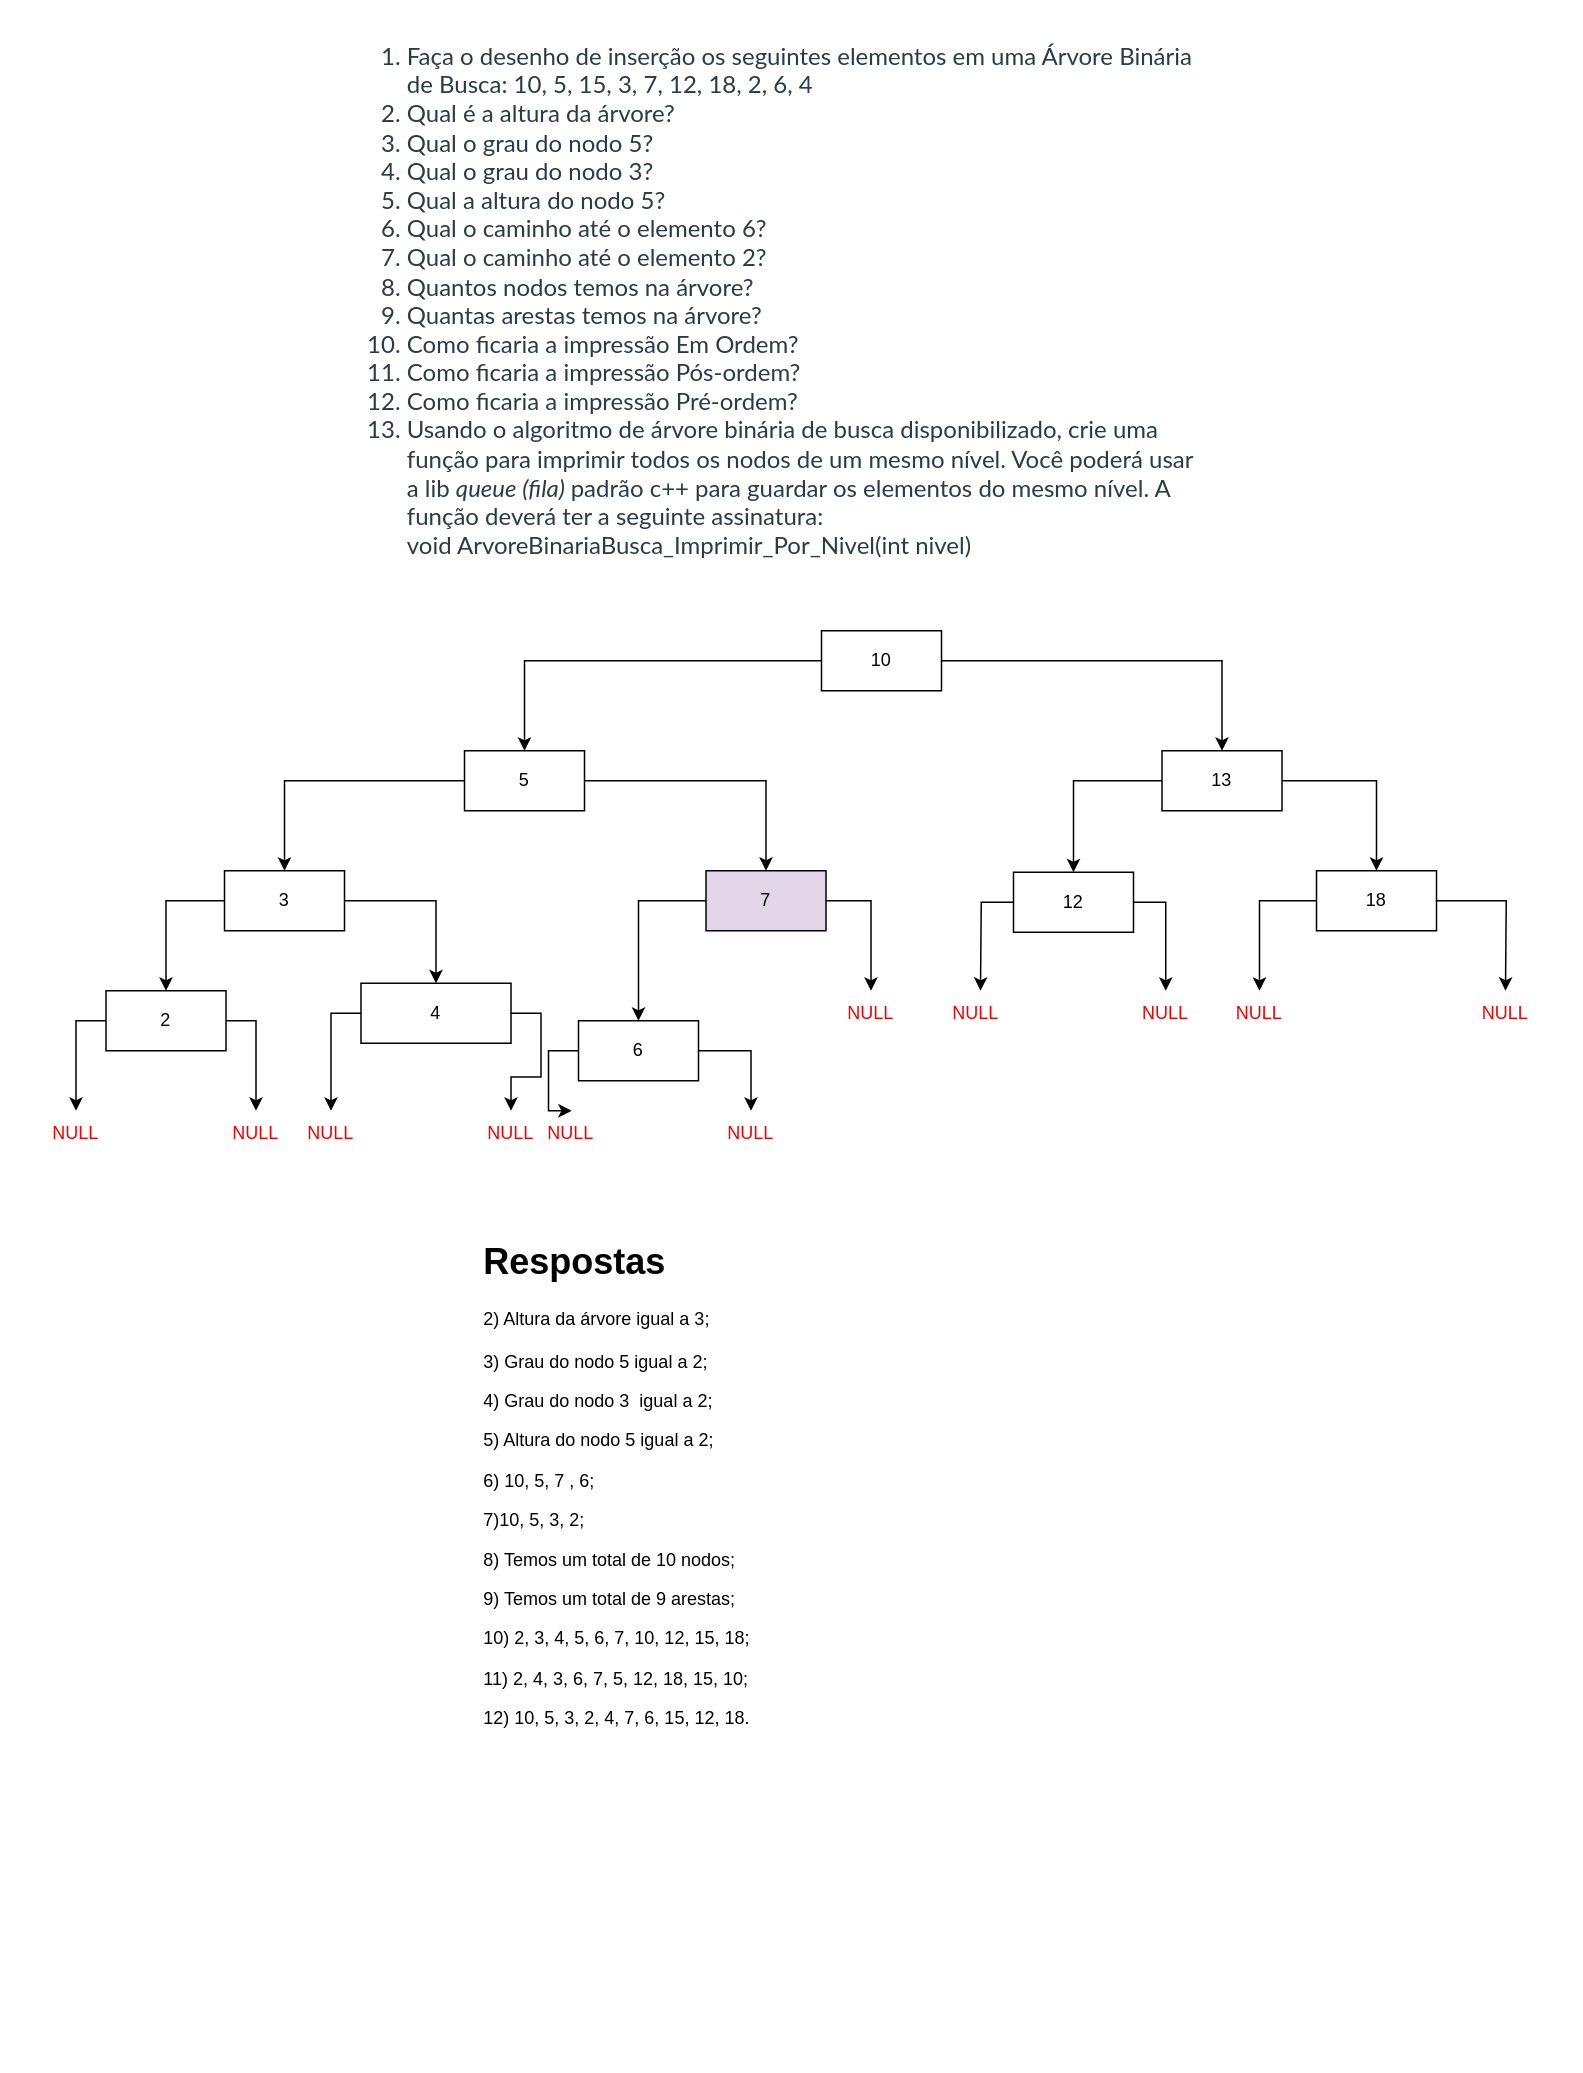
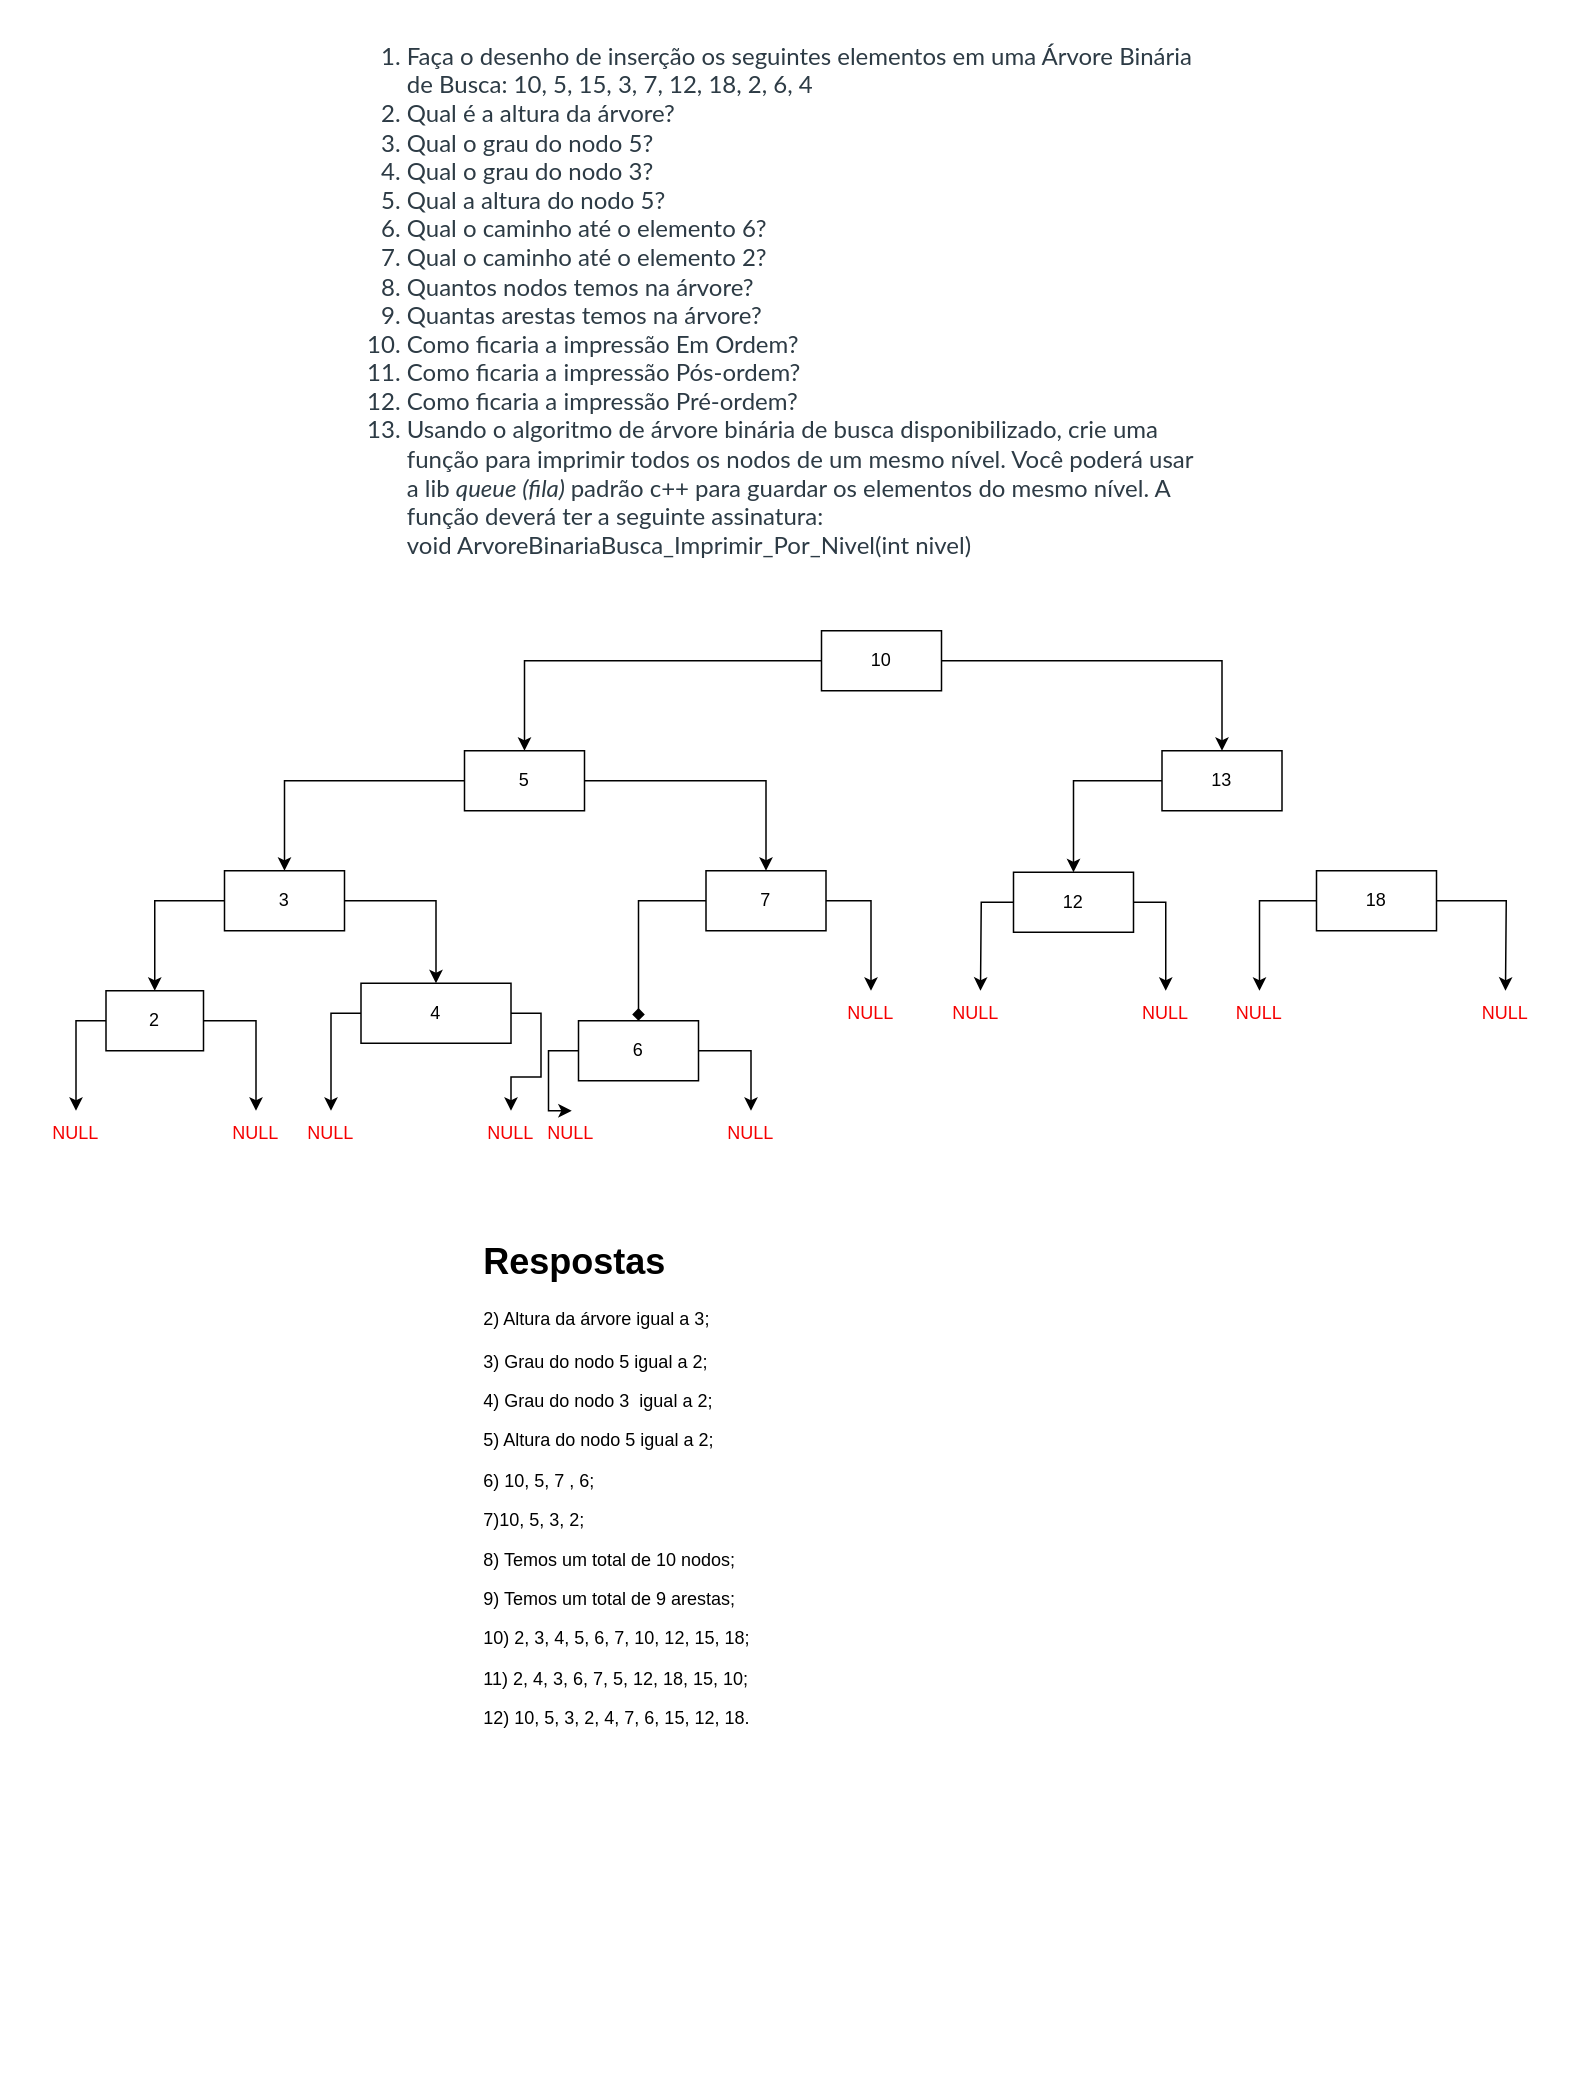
(1369, 781) -> none
(766, 901) -> (766, 901)
(638, 1009) -> (638, 1008)
(166, 1021) -> (155, 1021)
